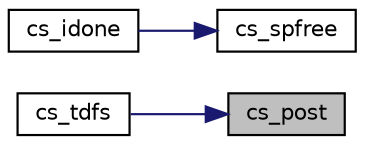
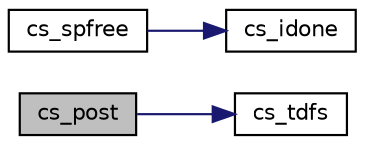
(166, 31) -> (175, 31)
(168, 114) -> (175, 114)
